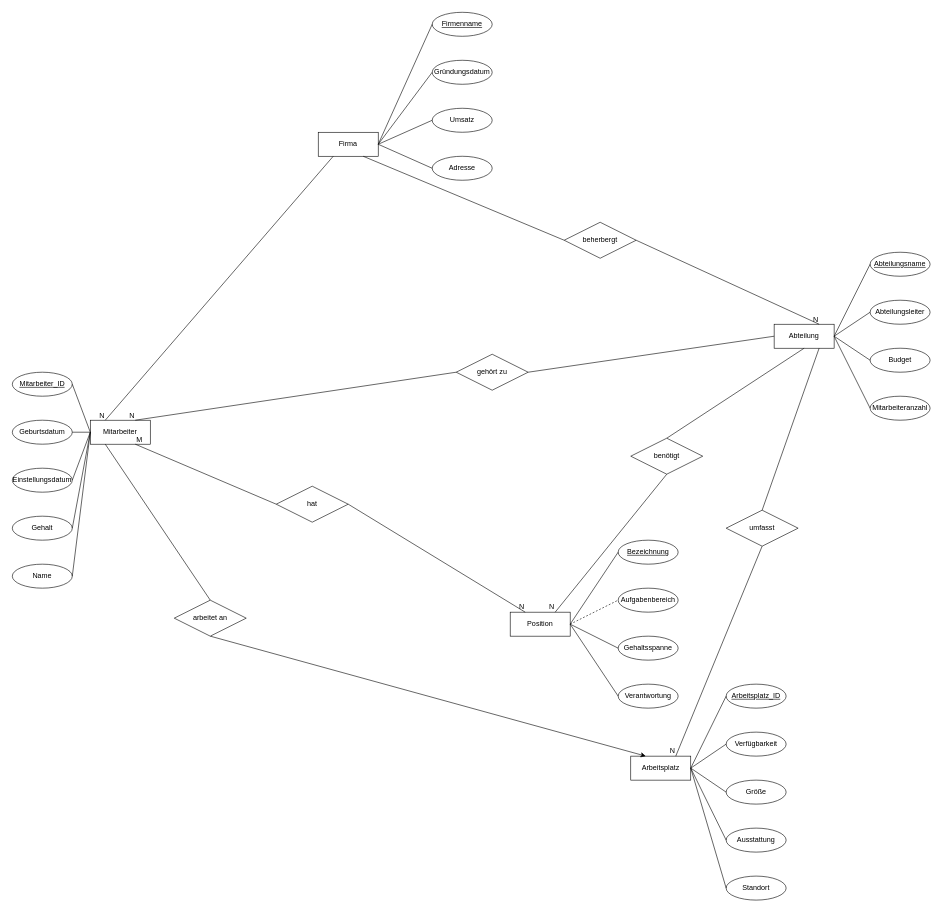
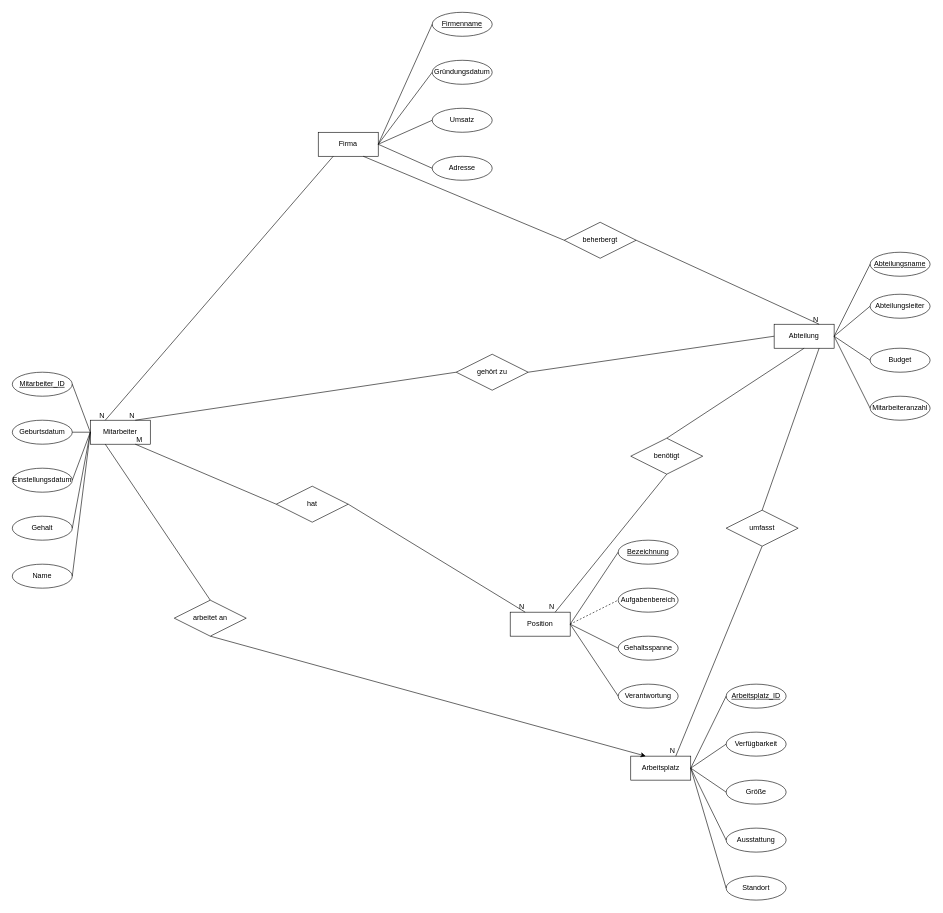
(900, 312) -> (900, 306)
